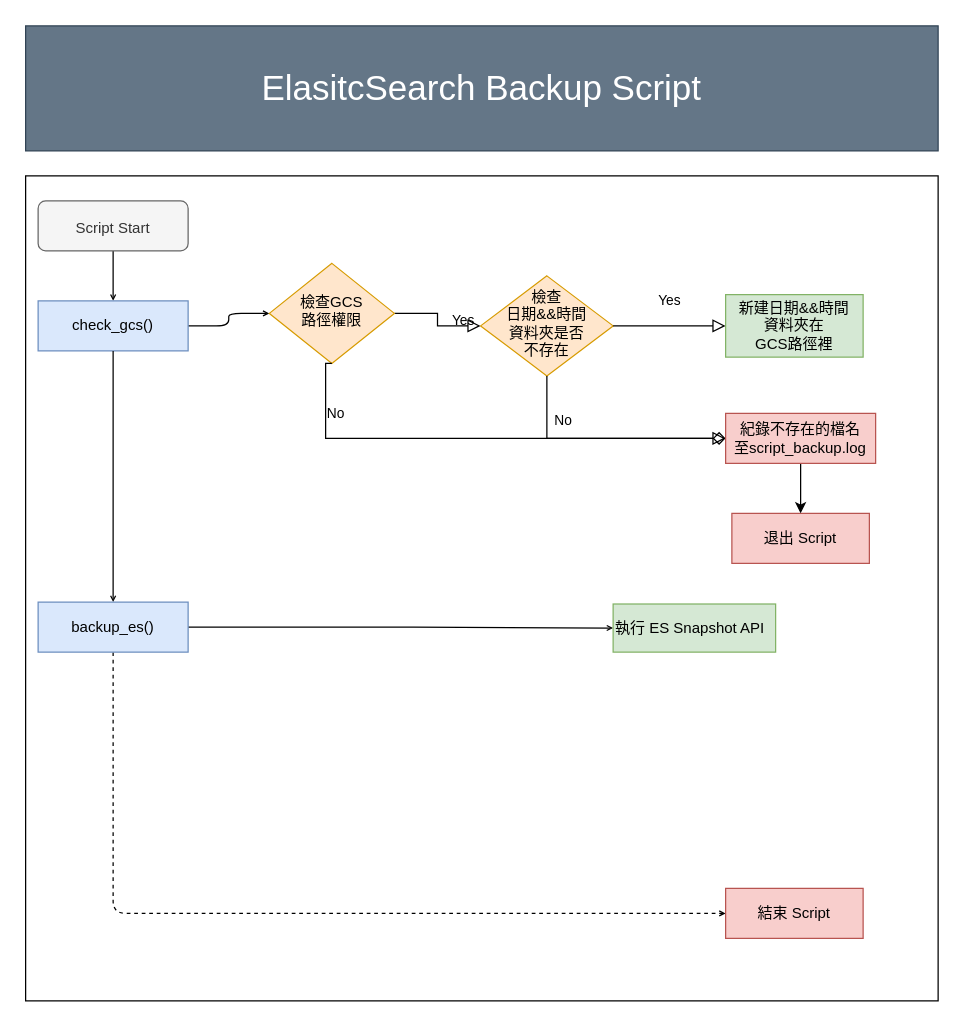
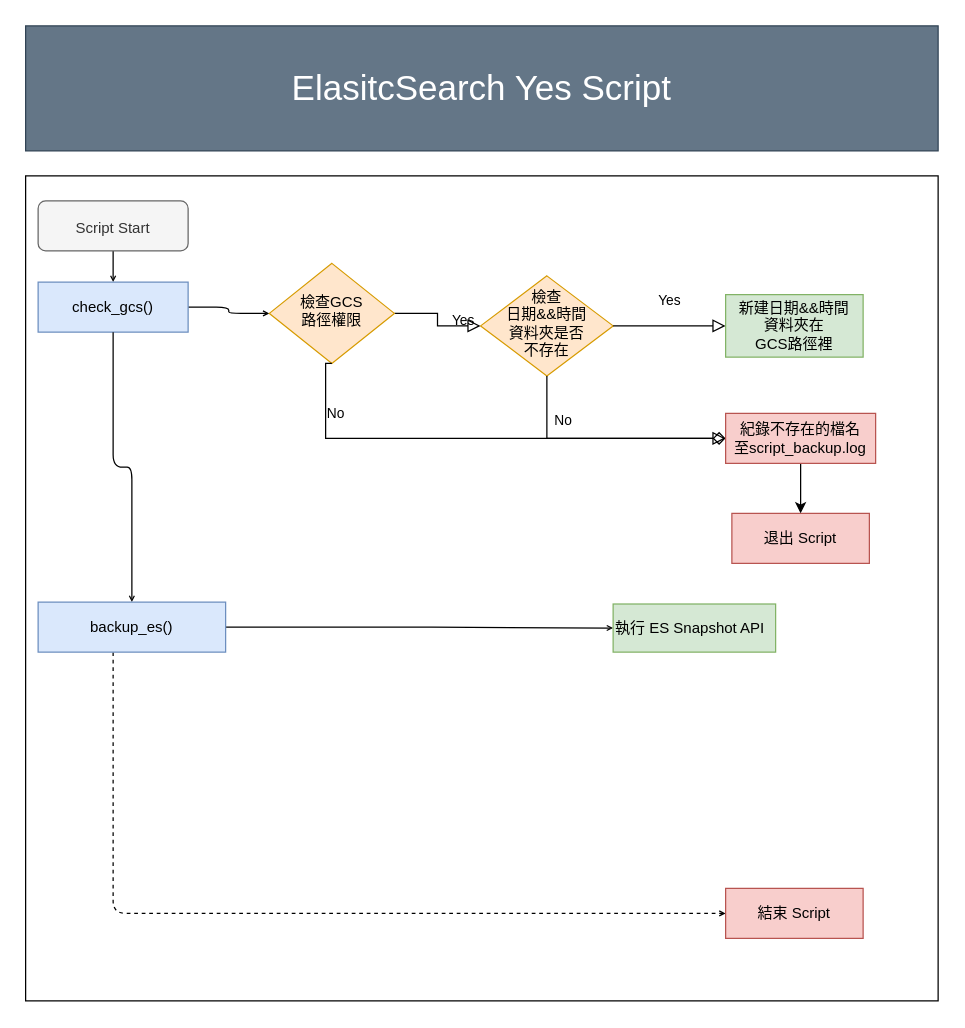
(482, 88) -> (482, 88)
(113, 326) -> (113, 307)
(113, 627) -> (132, 627)
